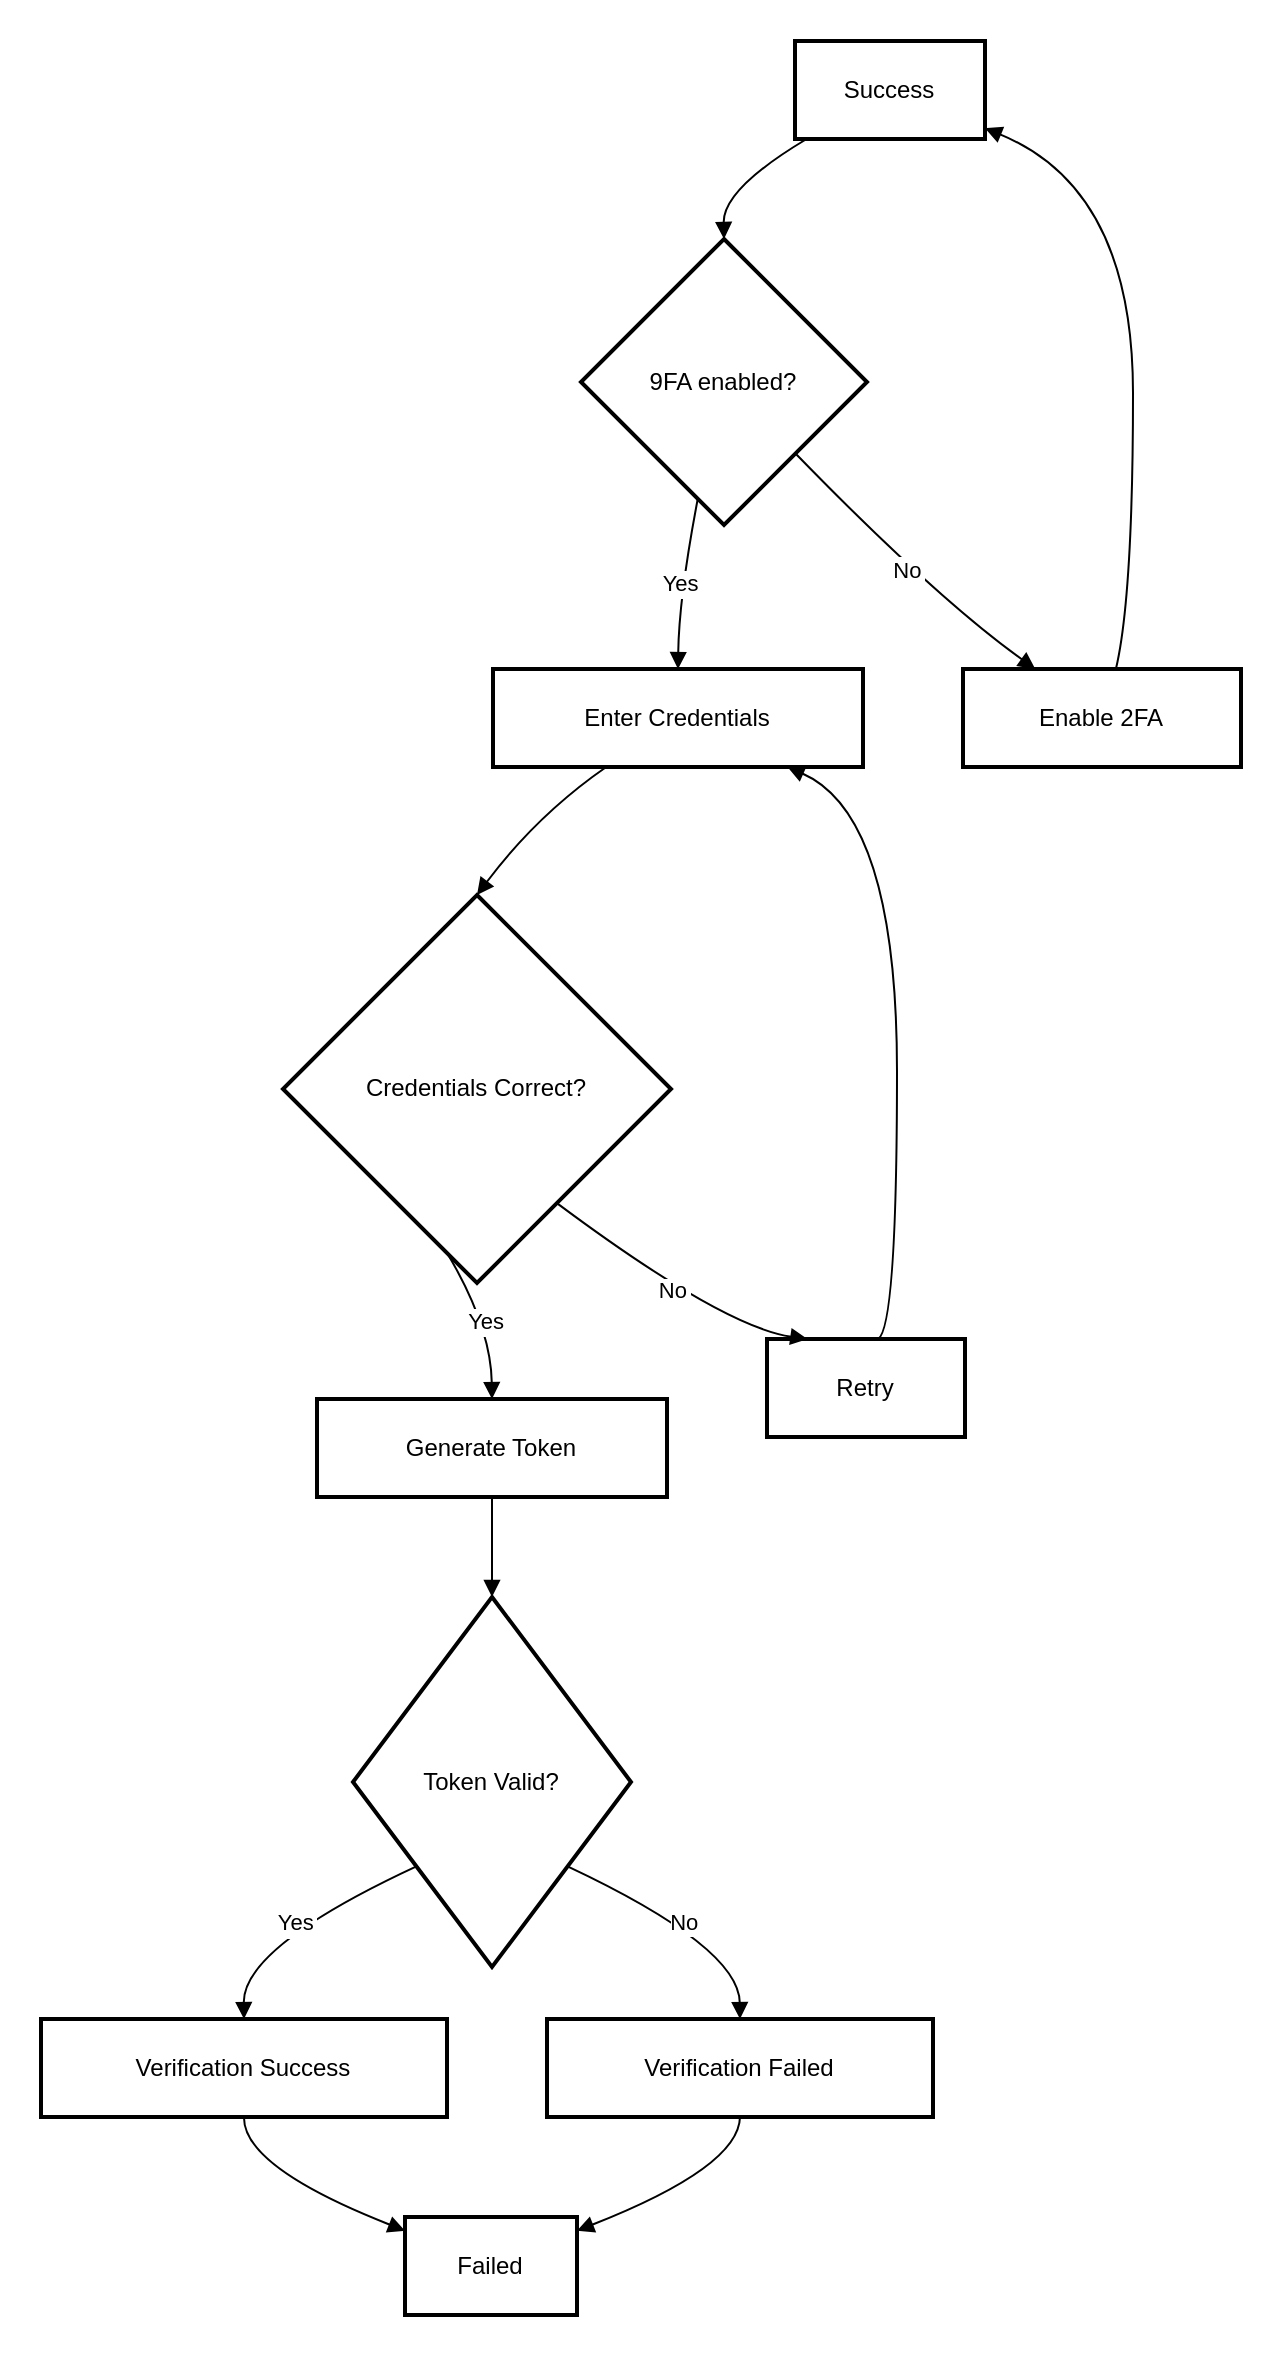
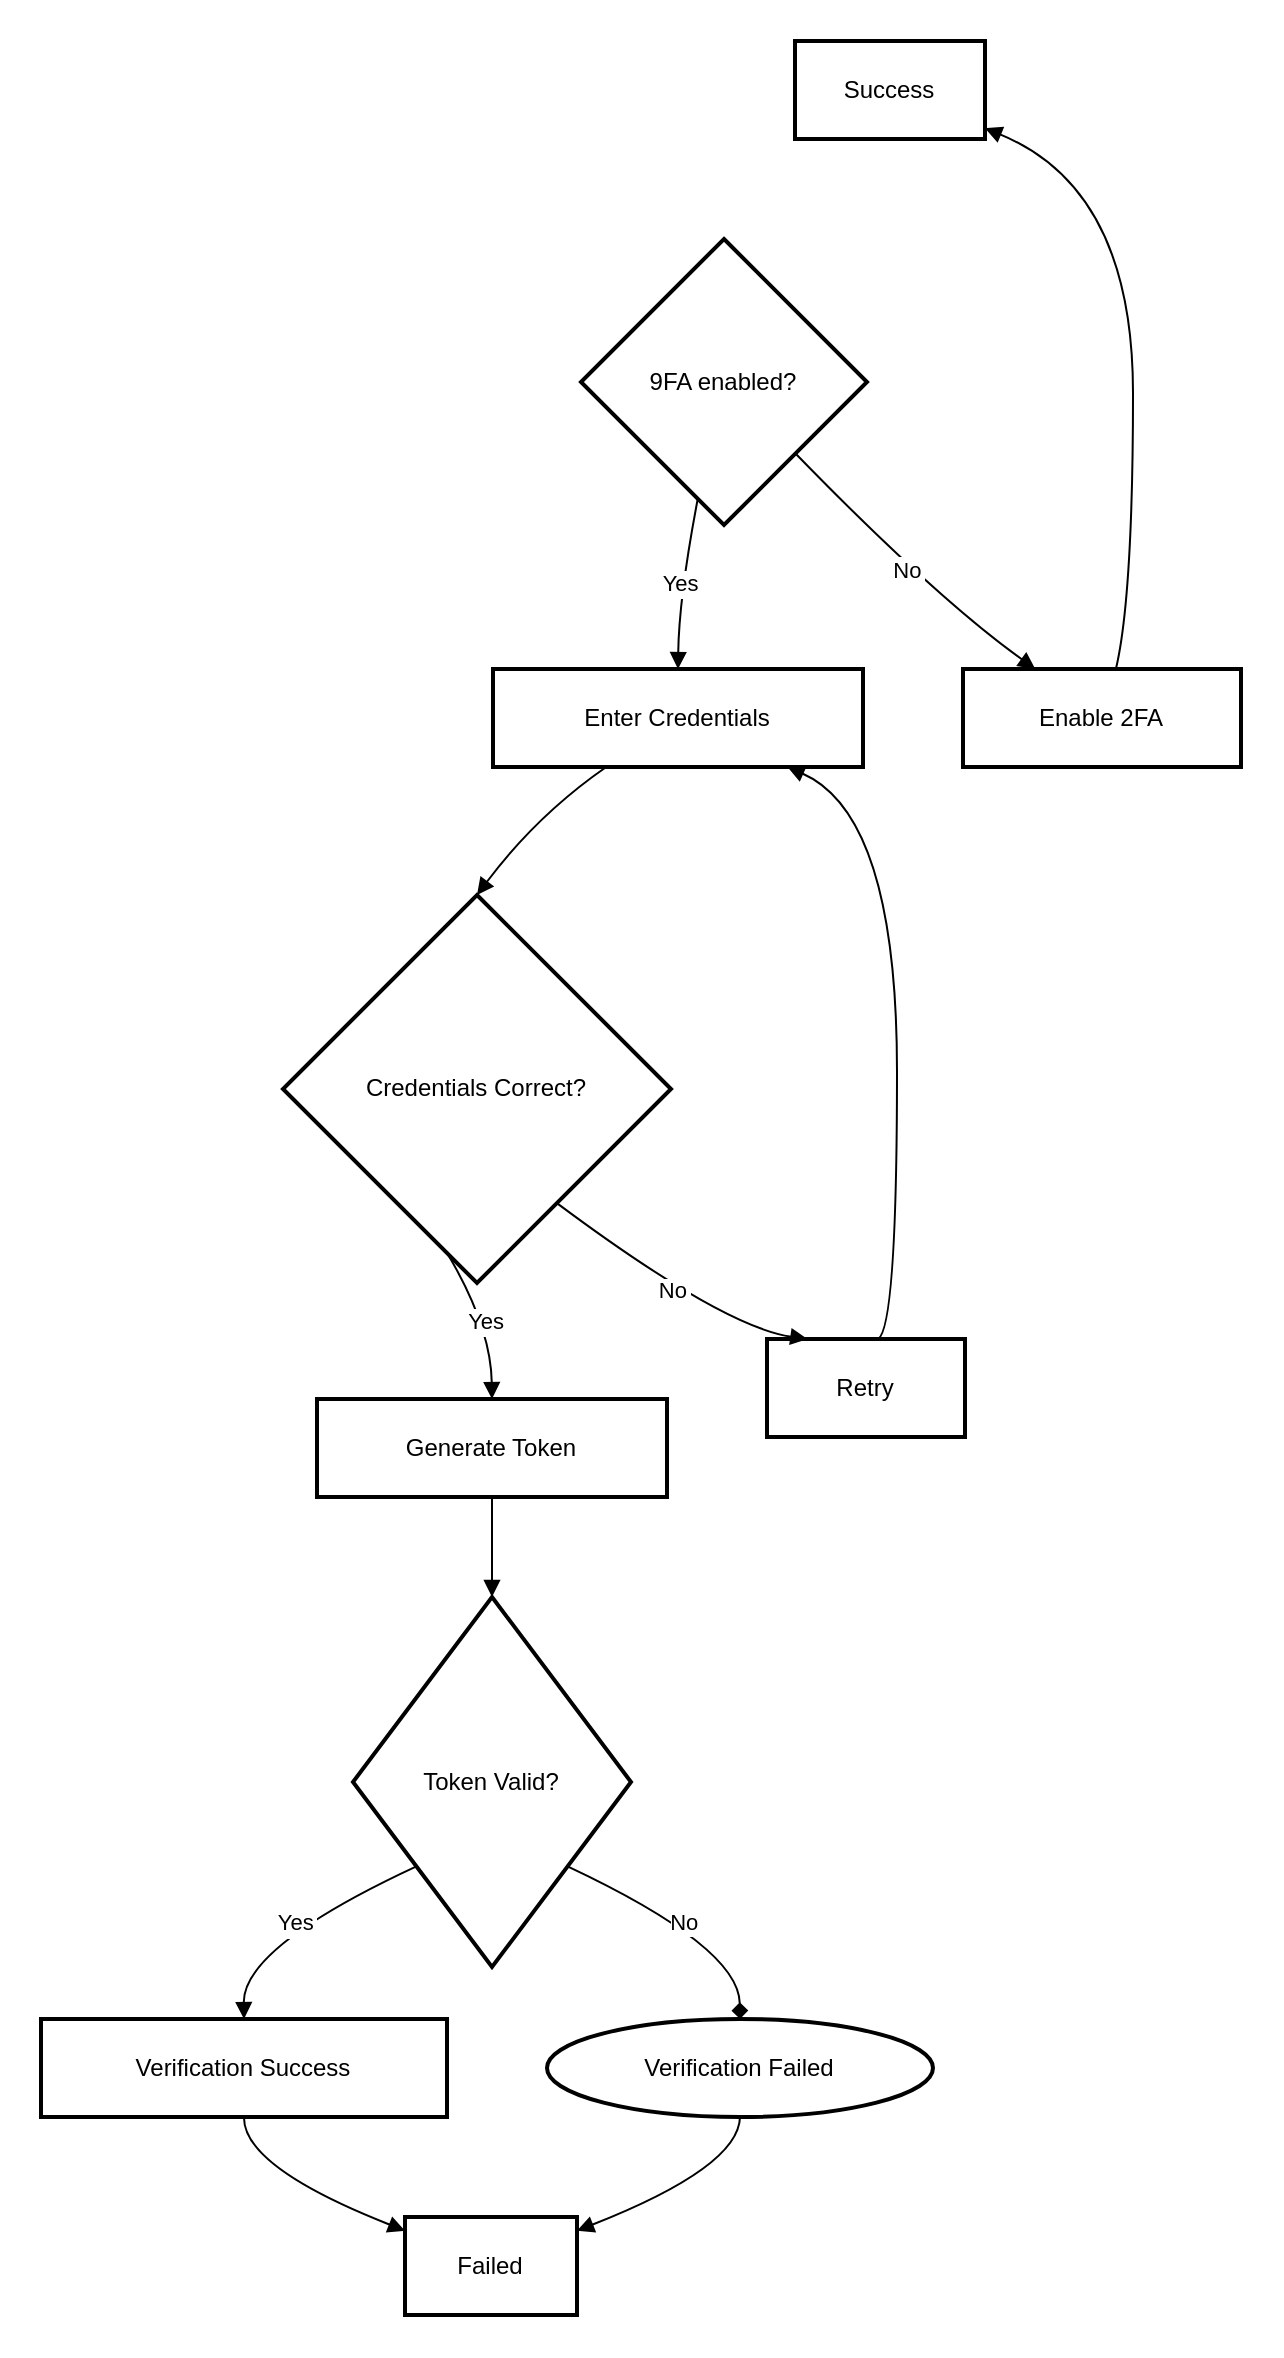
(757, 174) -> none
(739, 2001) -> (739, 2001)
(740, 2068) -> (740, 2068)
